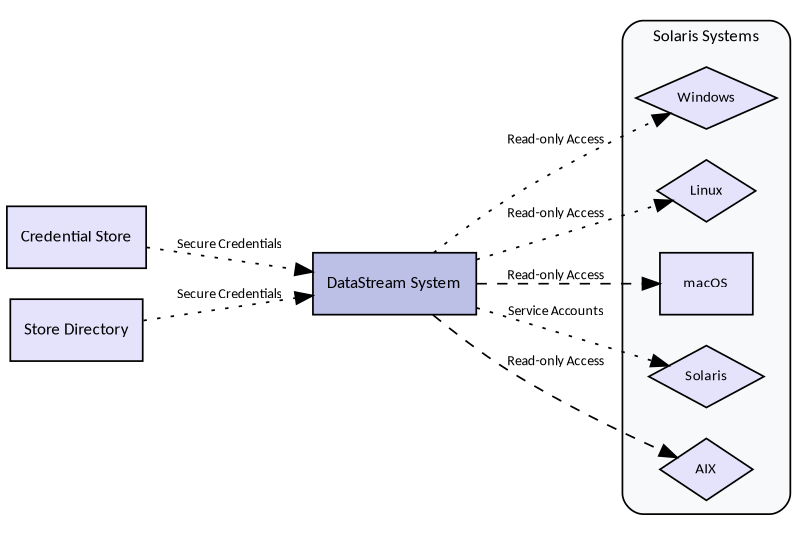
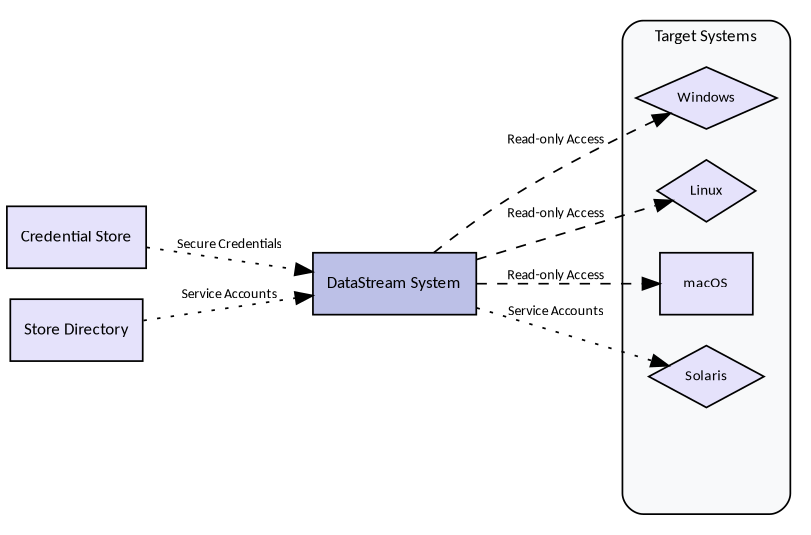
(706, 37) -> (706, 37)
(540, 180) -> (540, 180)
(566, 233) -> (566, 233)
(230, 295) -> (230, 295)
(706, 469) -> none
